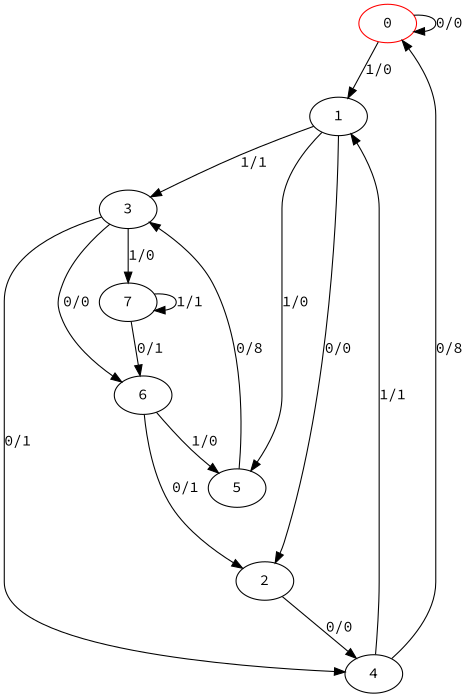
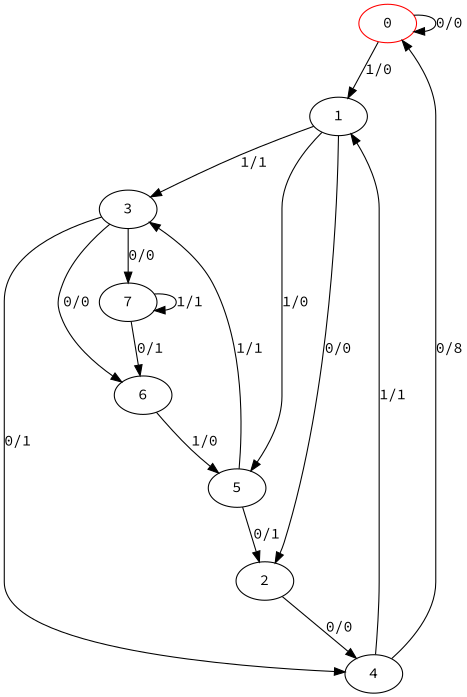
(142, 256) -> (142, 256)
(249, 349) -> (249, 349)
(168, 501) -> (249, 529)
